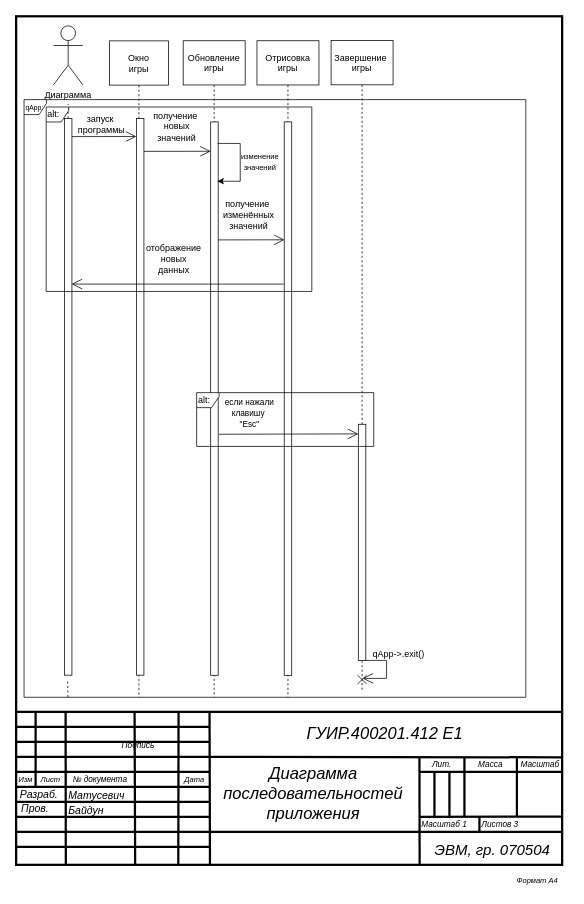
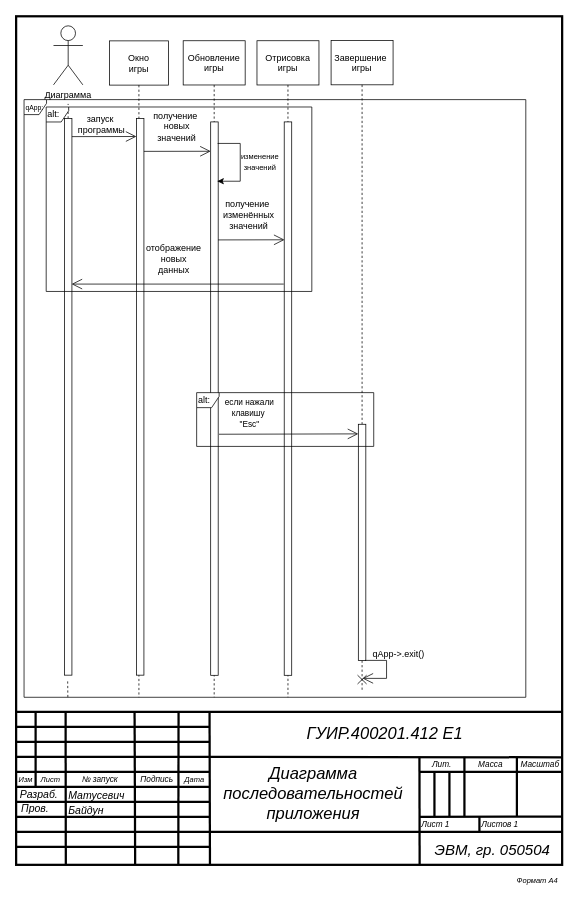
(138, 746) -> (157, 779)
(100, 780) -> (100, 780)
(443, 825) -> (436, 825)
(517, 825) -> (517, 825)
(493, 851) -> (493, 851)
